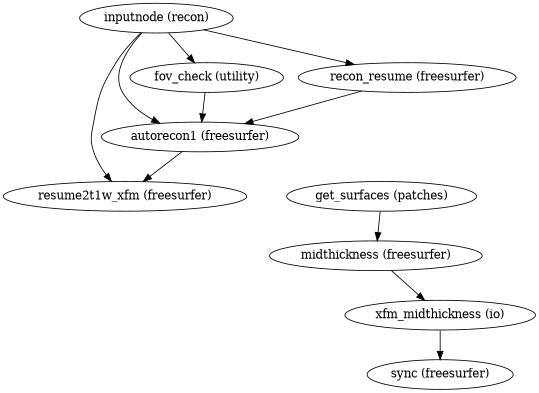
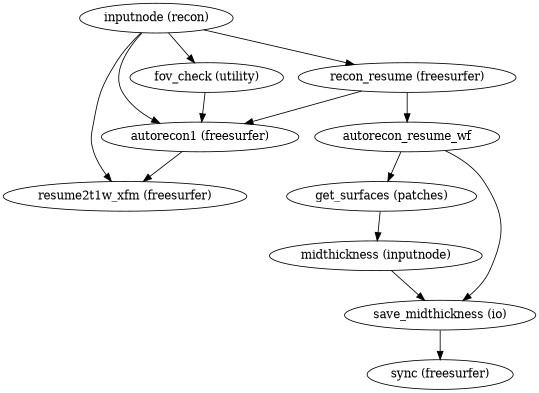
none -> (407, 137)
(376, 256) -> (376, 256)
(440, 315) -> (440, 315)
